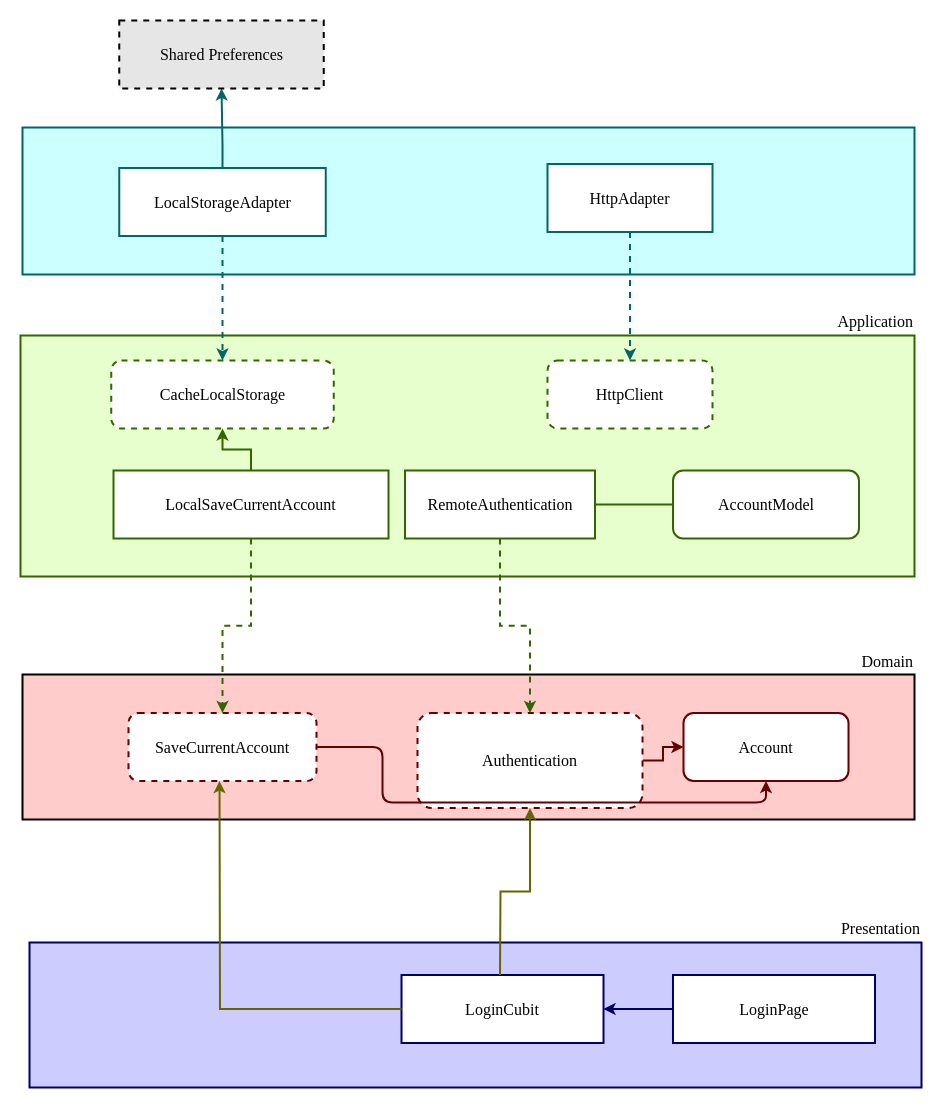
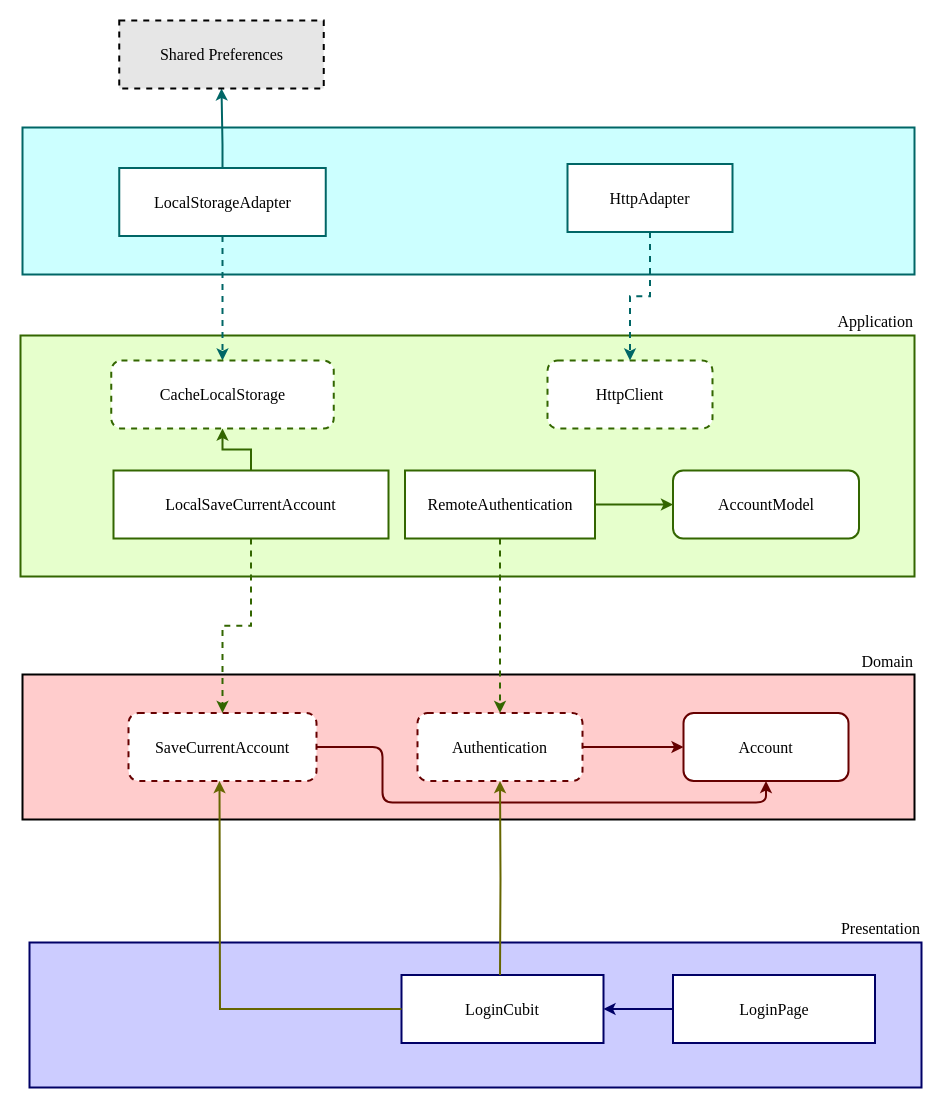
(630, 198) -> (650, 198)
(665, 505) -> (663, 505)
(530, 761) -> (500, 747)
